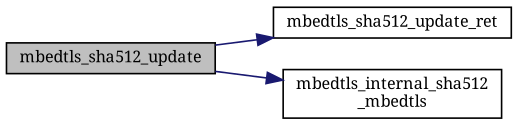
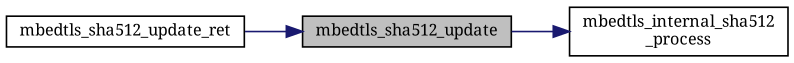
(236, 42) -> (266, 32)
(392, 94) -> (679, 32)
